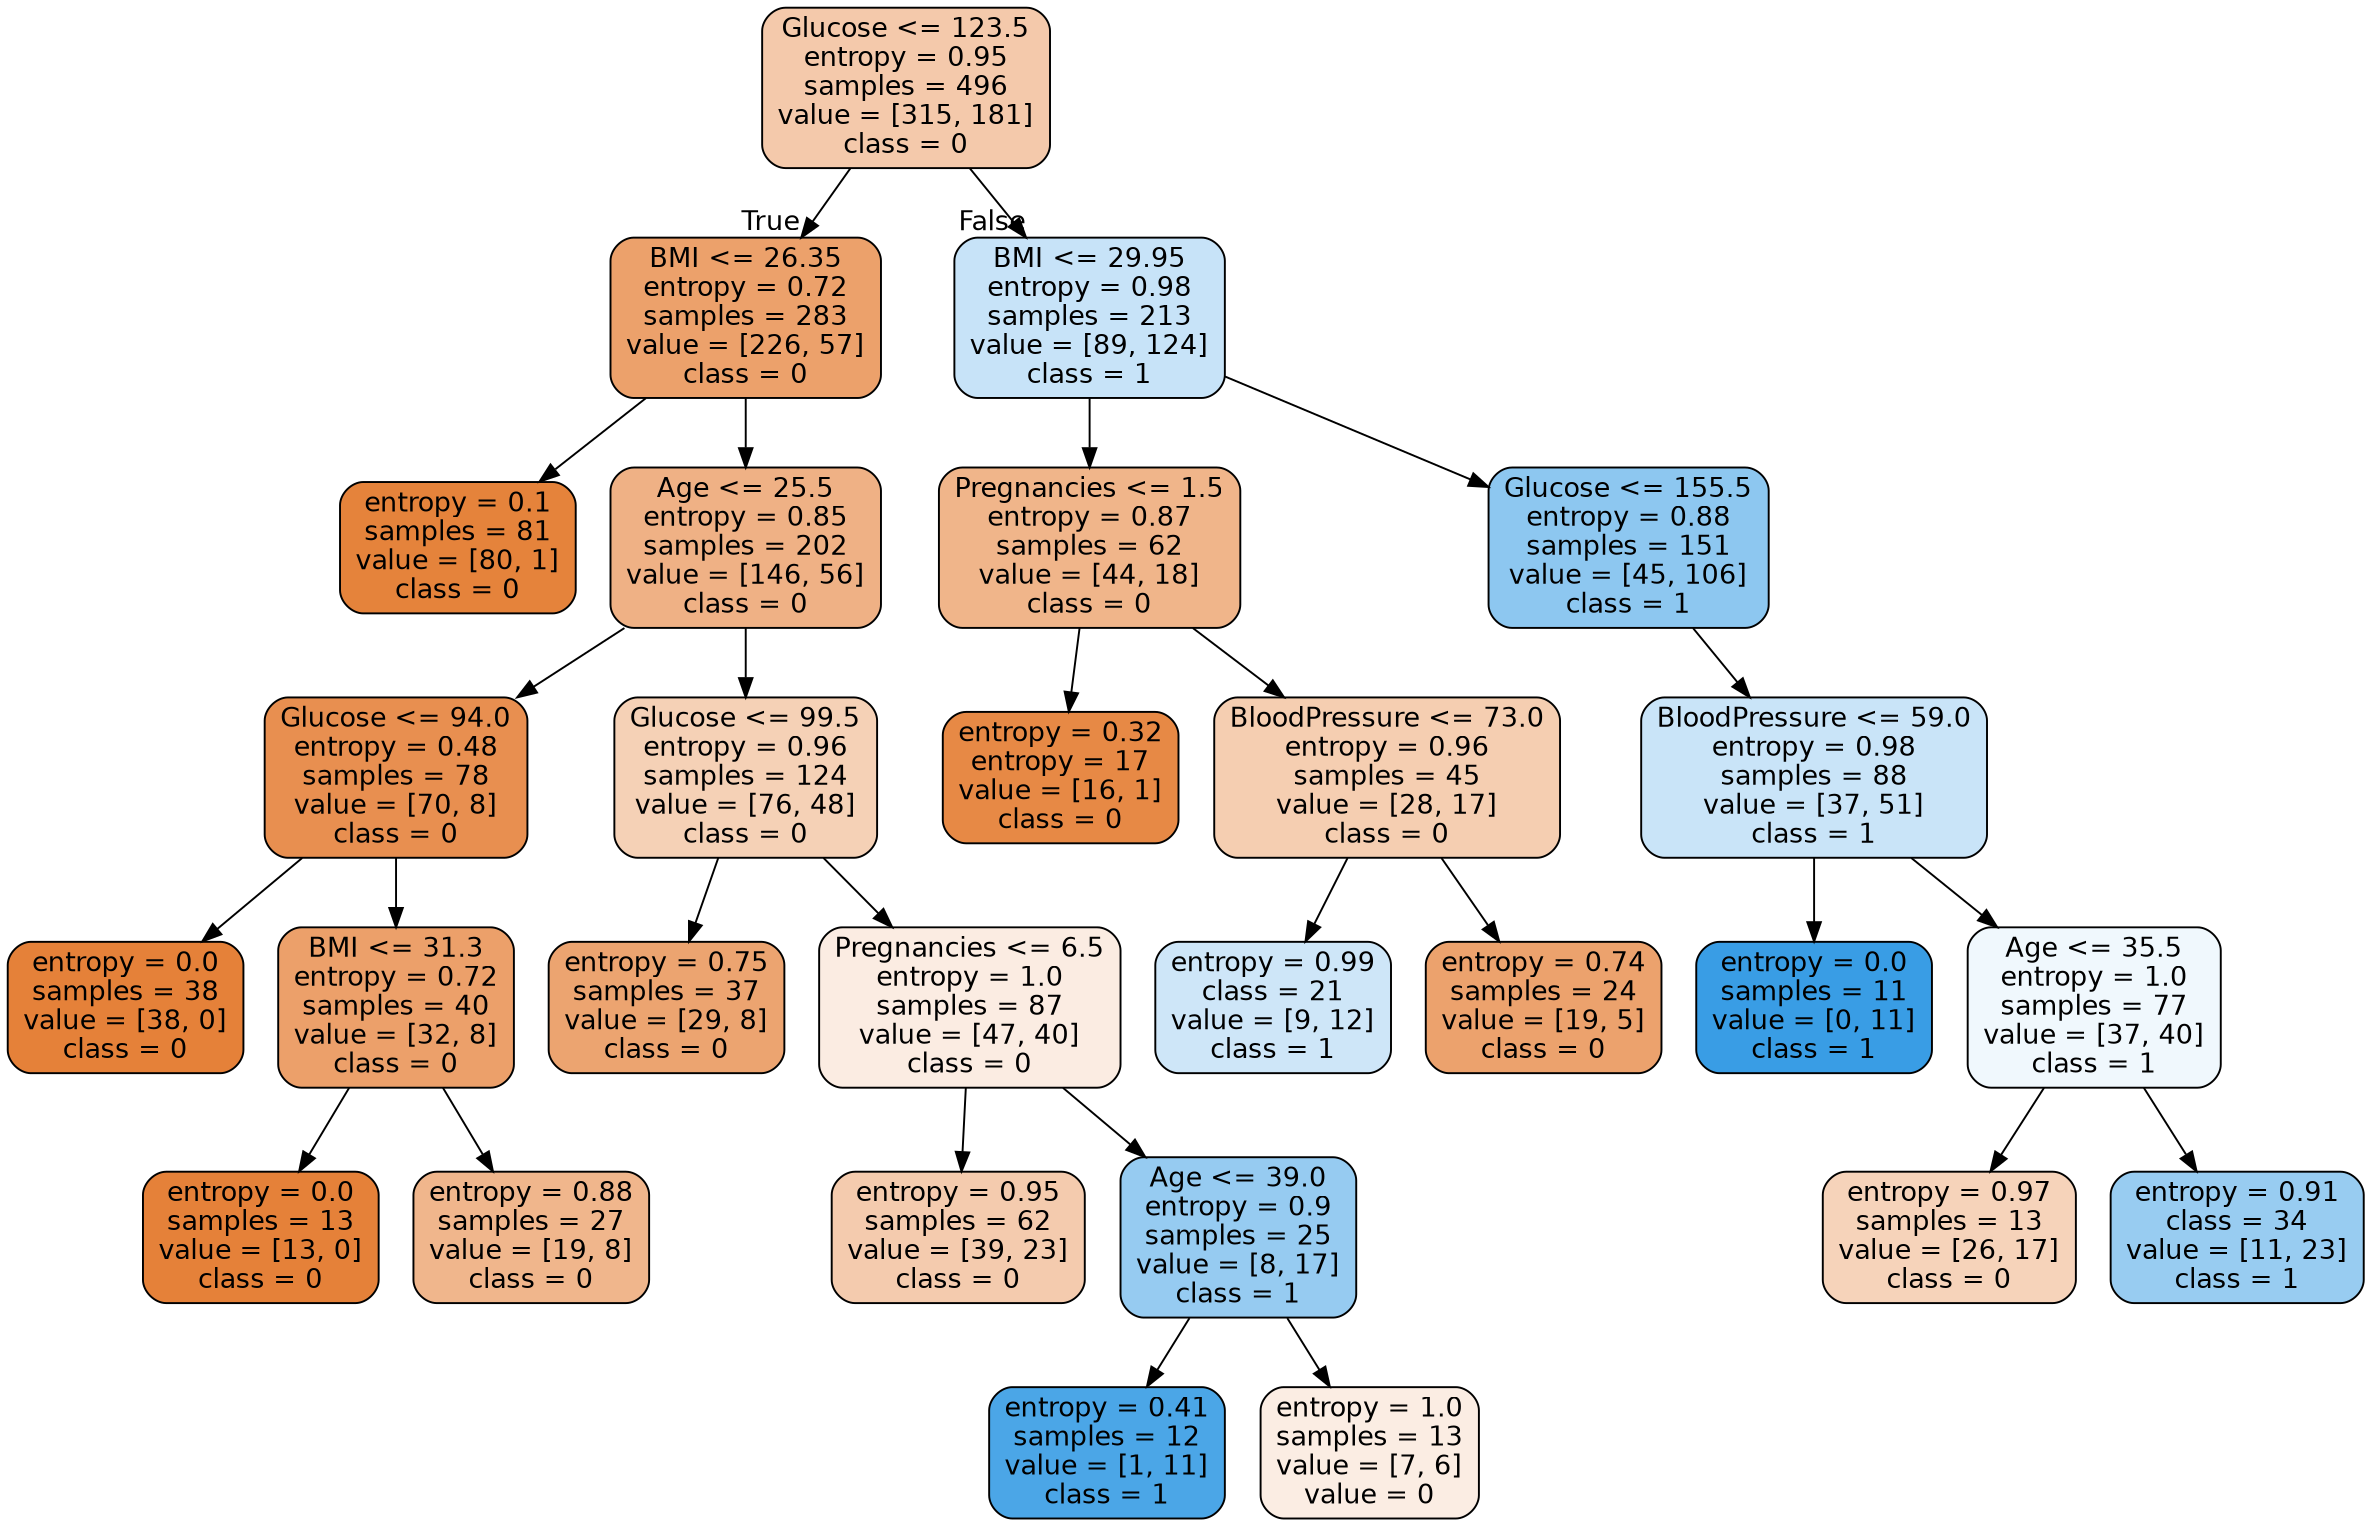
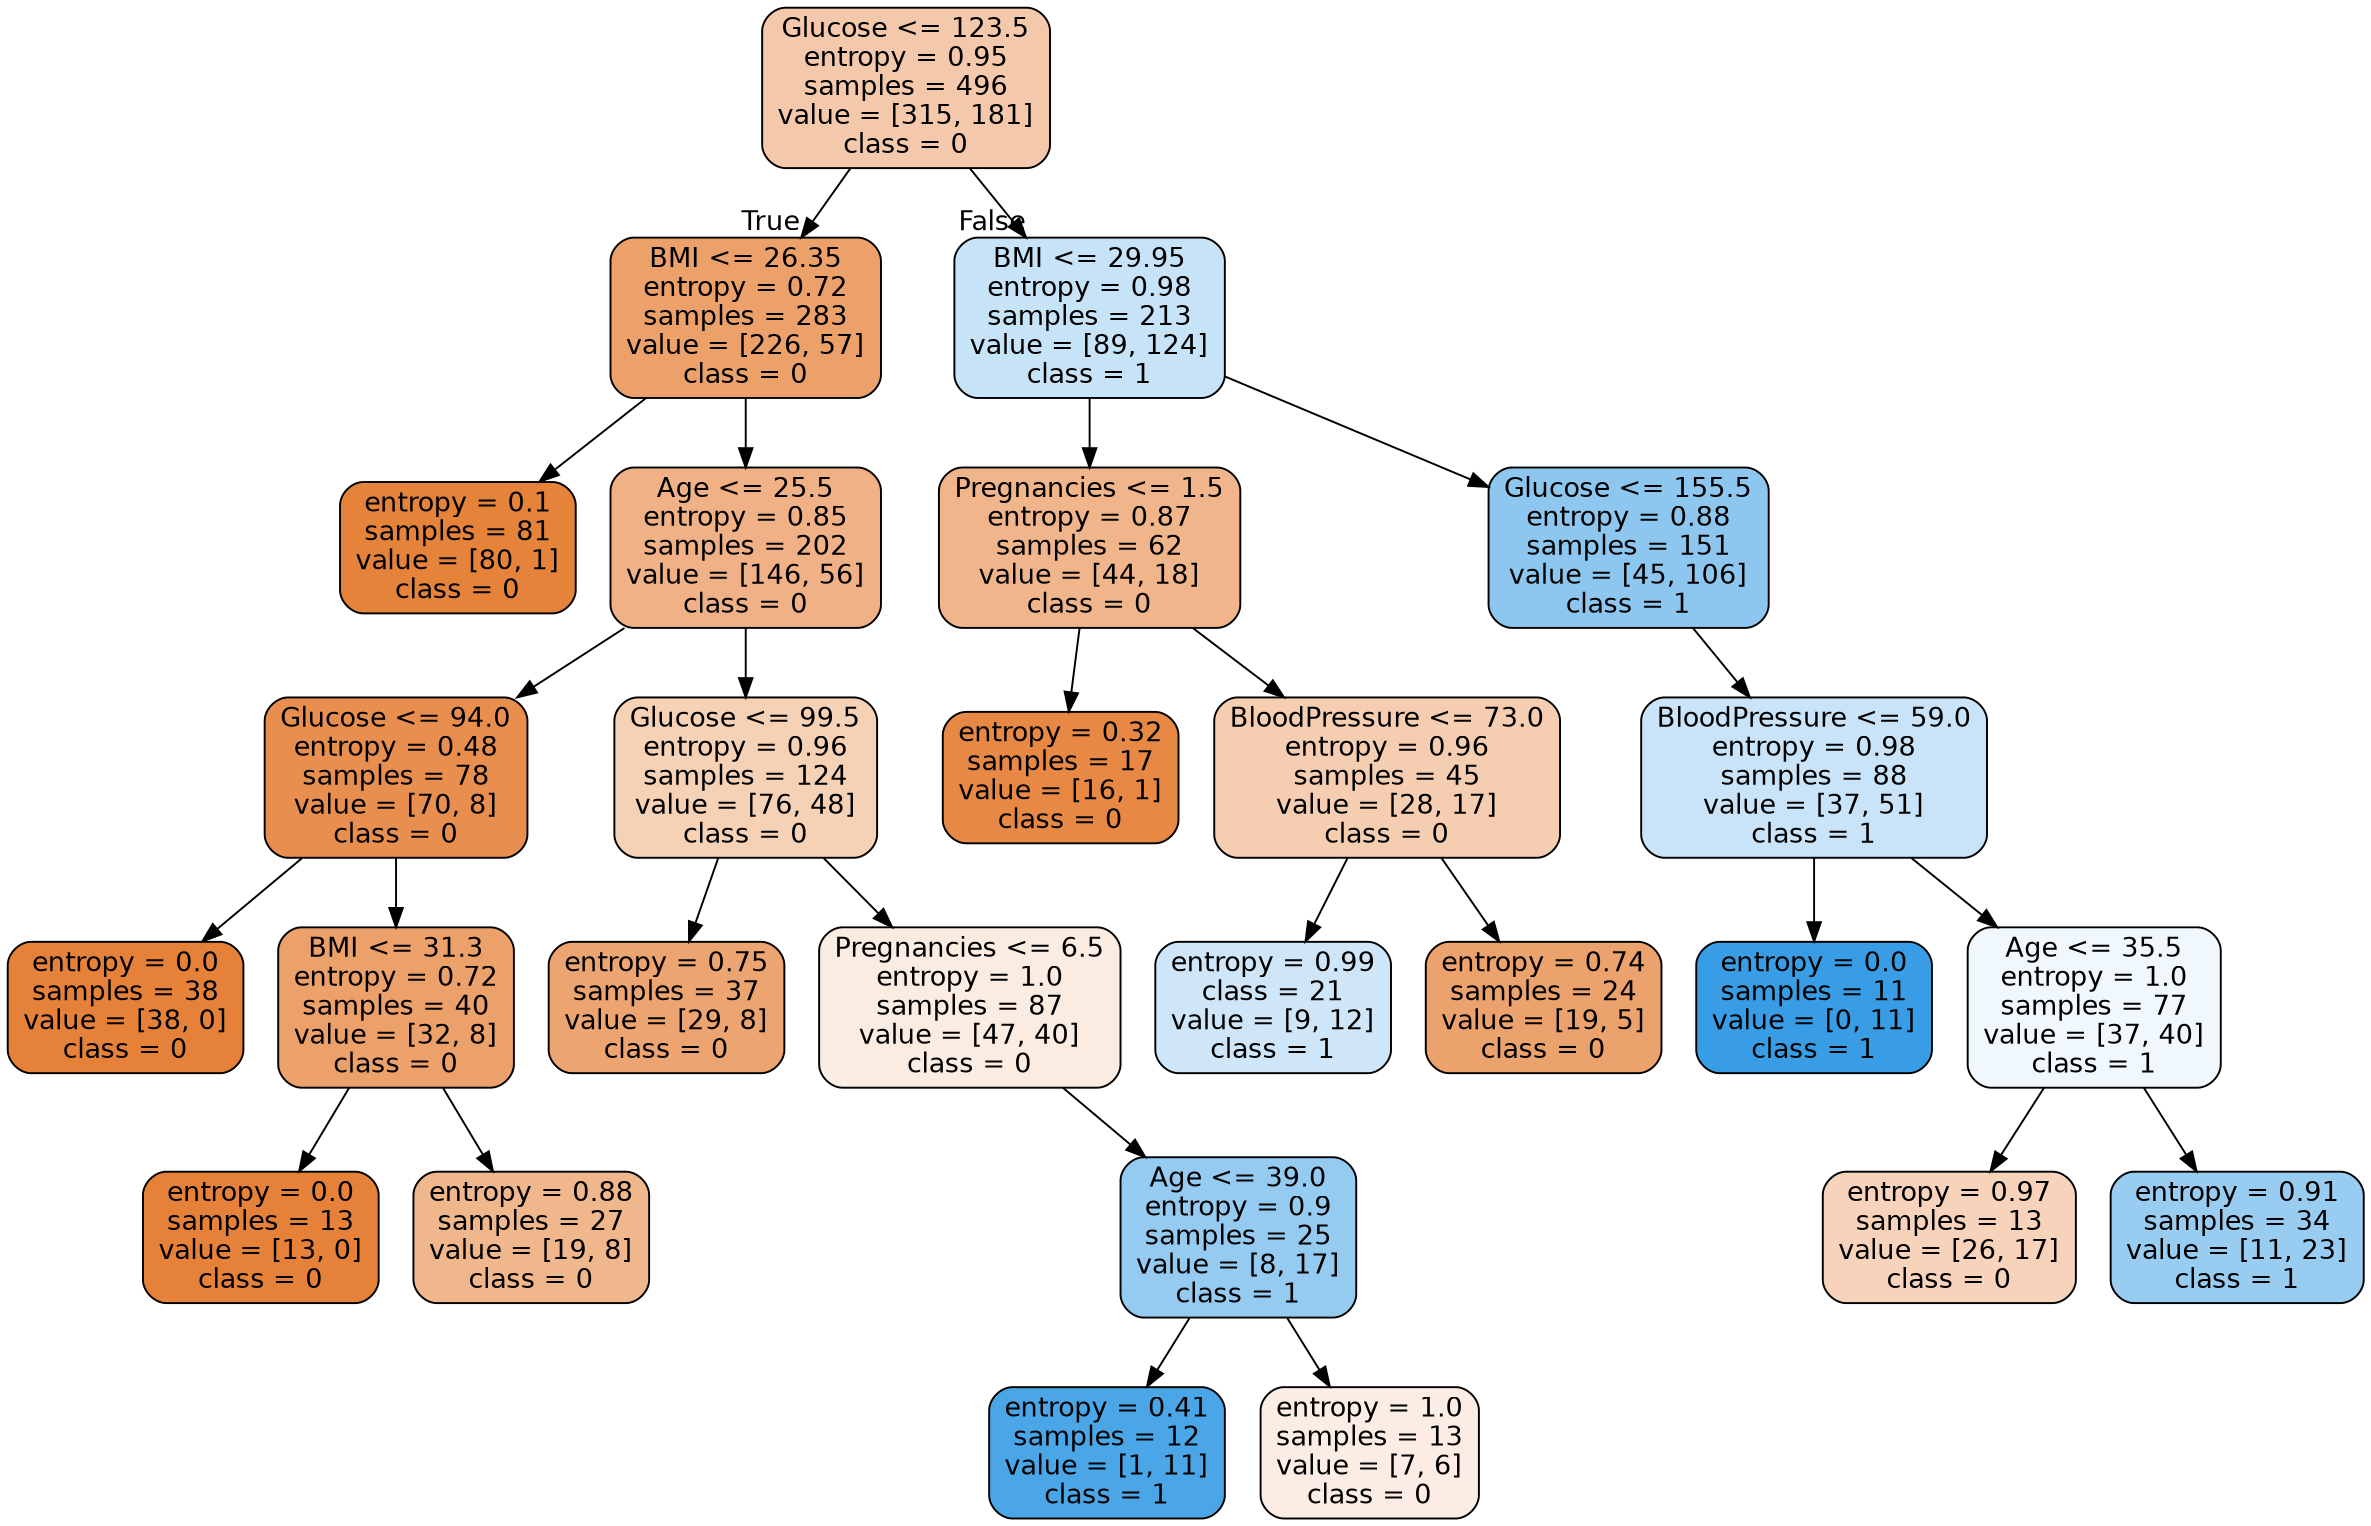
(1061, 778) -> (1061, 778)
(958, 1237) -> none
(2237, 1237) -> (2237, 1237)
(1370, 1453) -> (1370, 1453)
